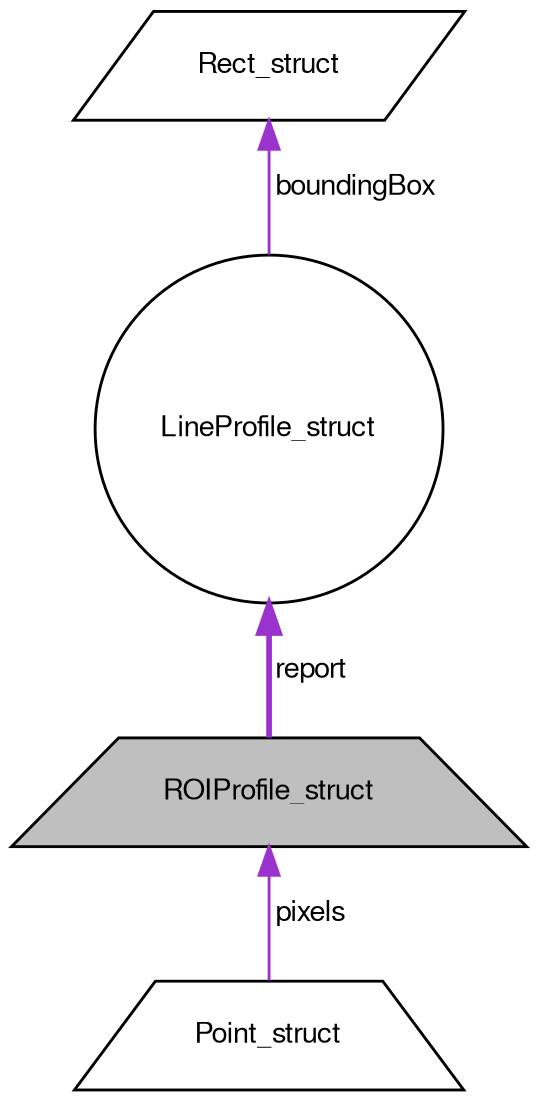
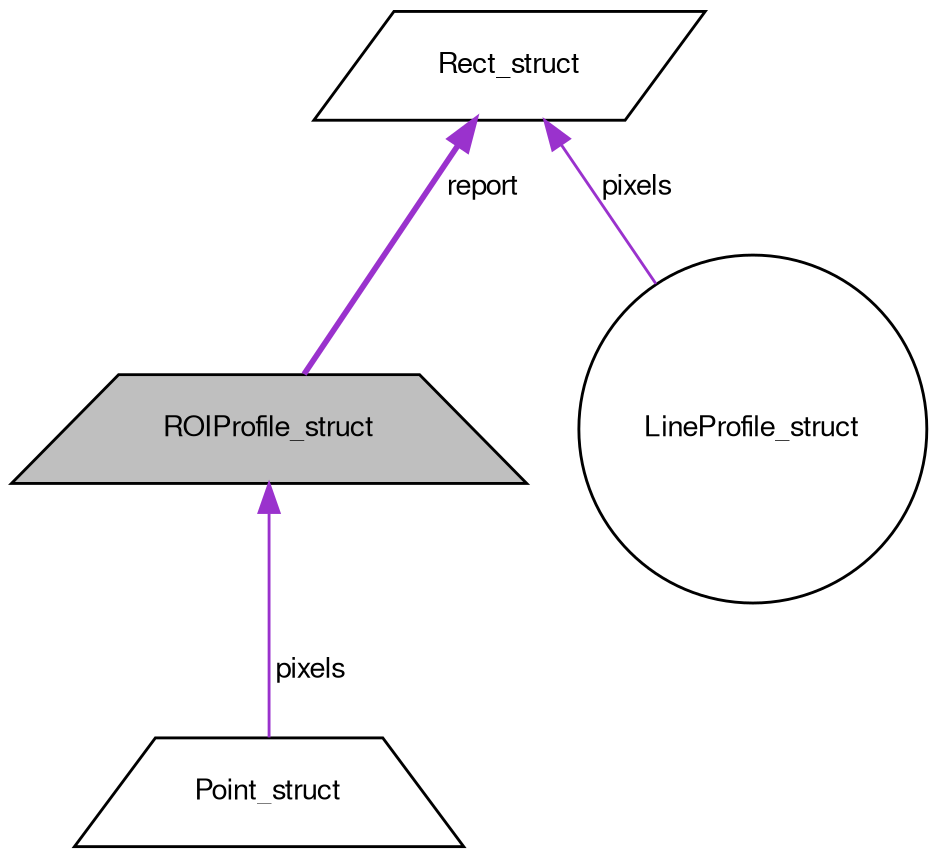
(352, 187) -> (635, 187)
(269, 686) -> (381, 259)
